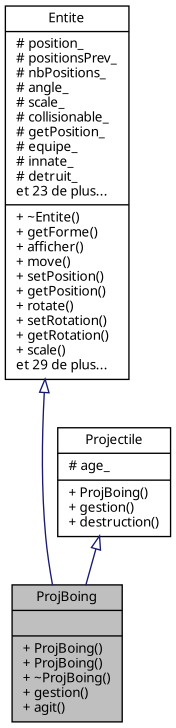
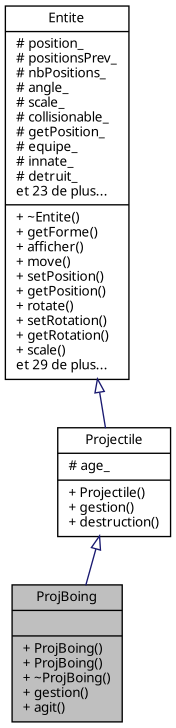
(43, 489) -> (103, 410)
(109, 493) -> (107, 493)
